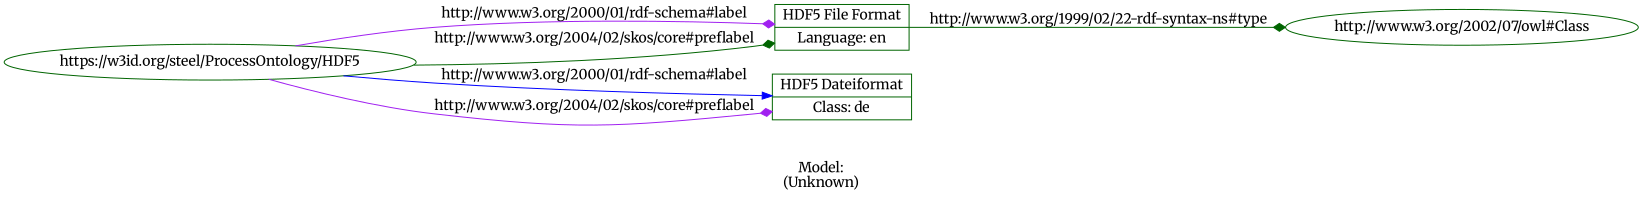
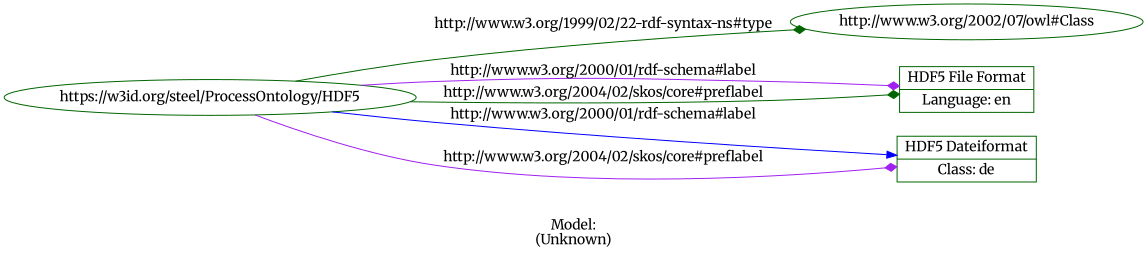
(1091, 27) -> (544, 48)
